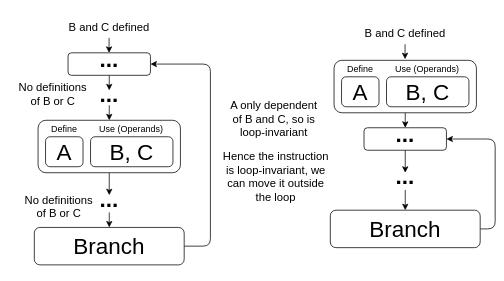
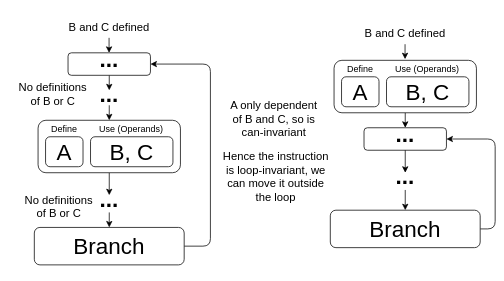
(274, 119) -> (274, 119)
